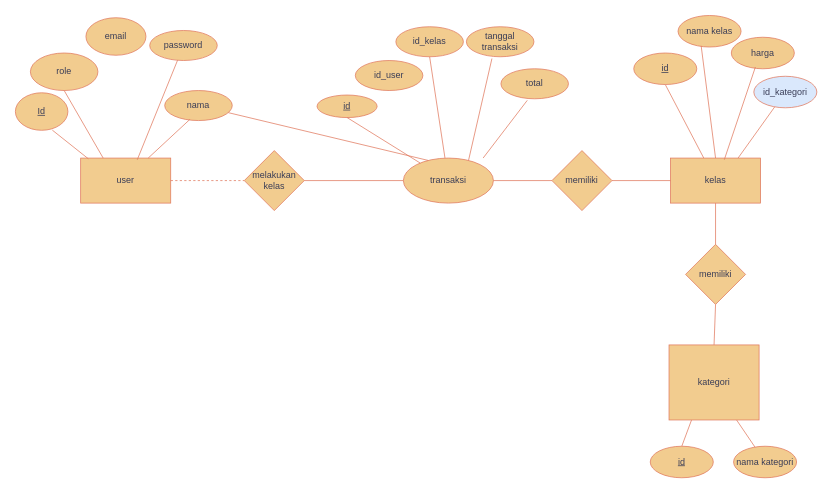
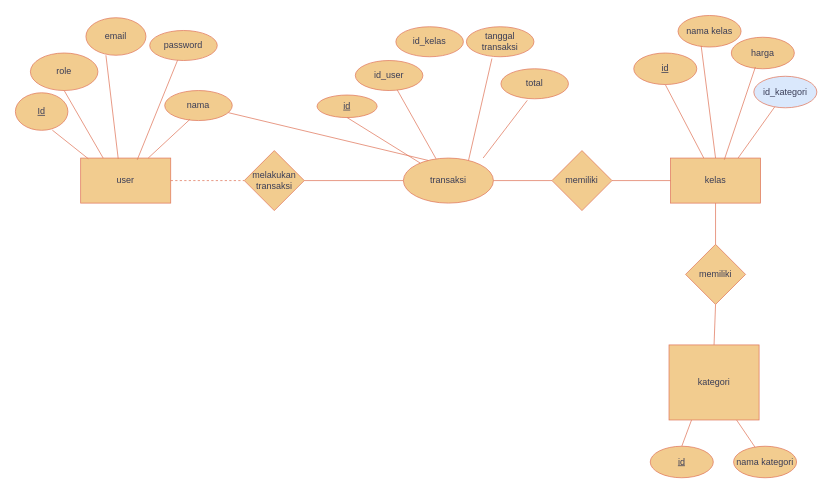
none -> (112, 107)
(437, 107) -> (416, 124)
(274, 180) -> (274, 180)
